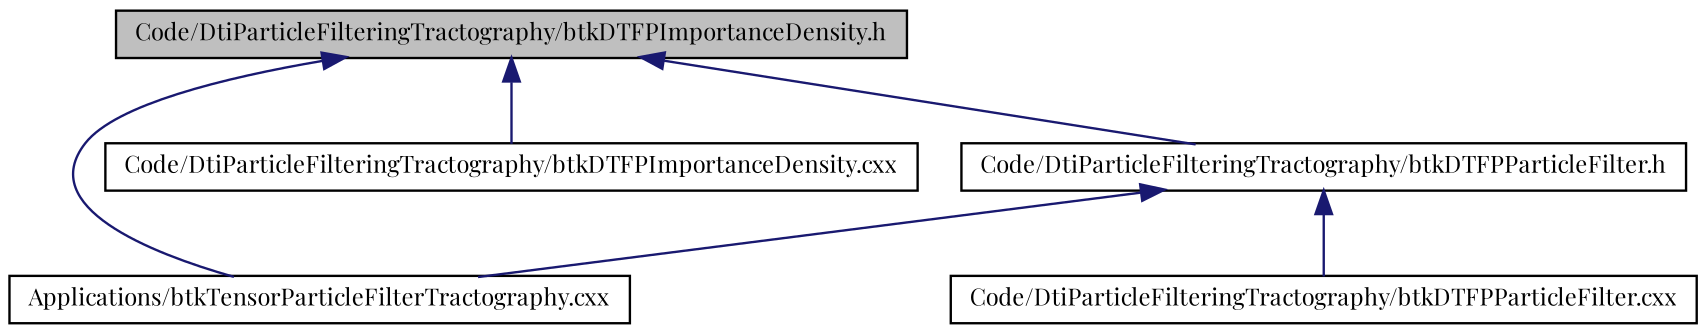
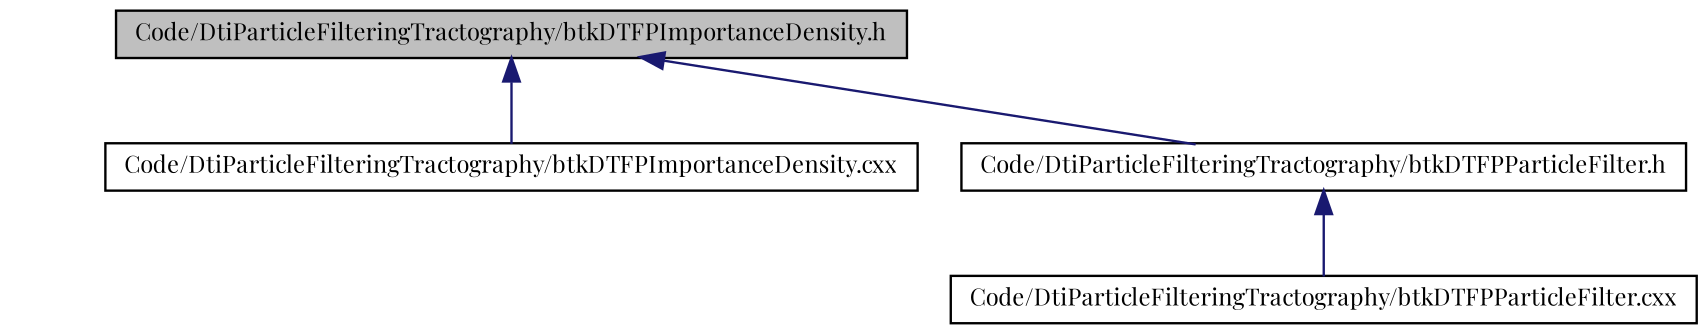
(320, 300) -> none
